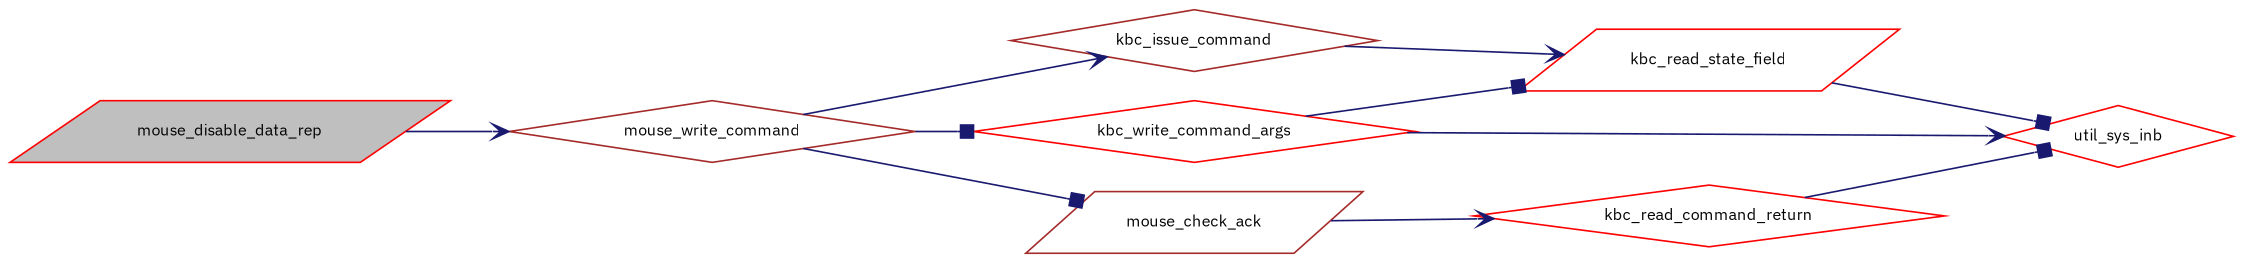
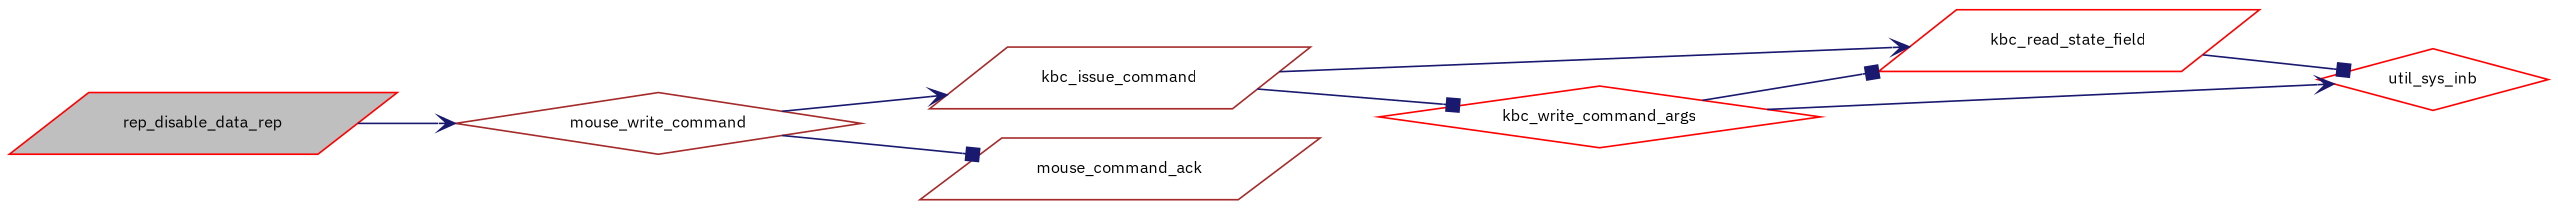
(1194, 41) -> (1120, 78)
(230, 132) -> (203, 123)
(936, 132) -> (1350, 97)
(1709, 216) -> none
(1194, 222) -> (1120, 169)
